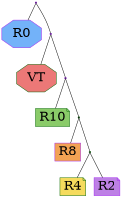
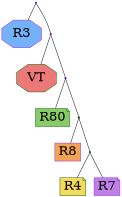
(22, 34) -> (22, 34)
(53, 117) -> (53, 117)
(107, 187) -> (107, 187)
